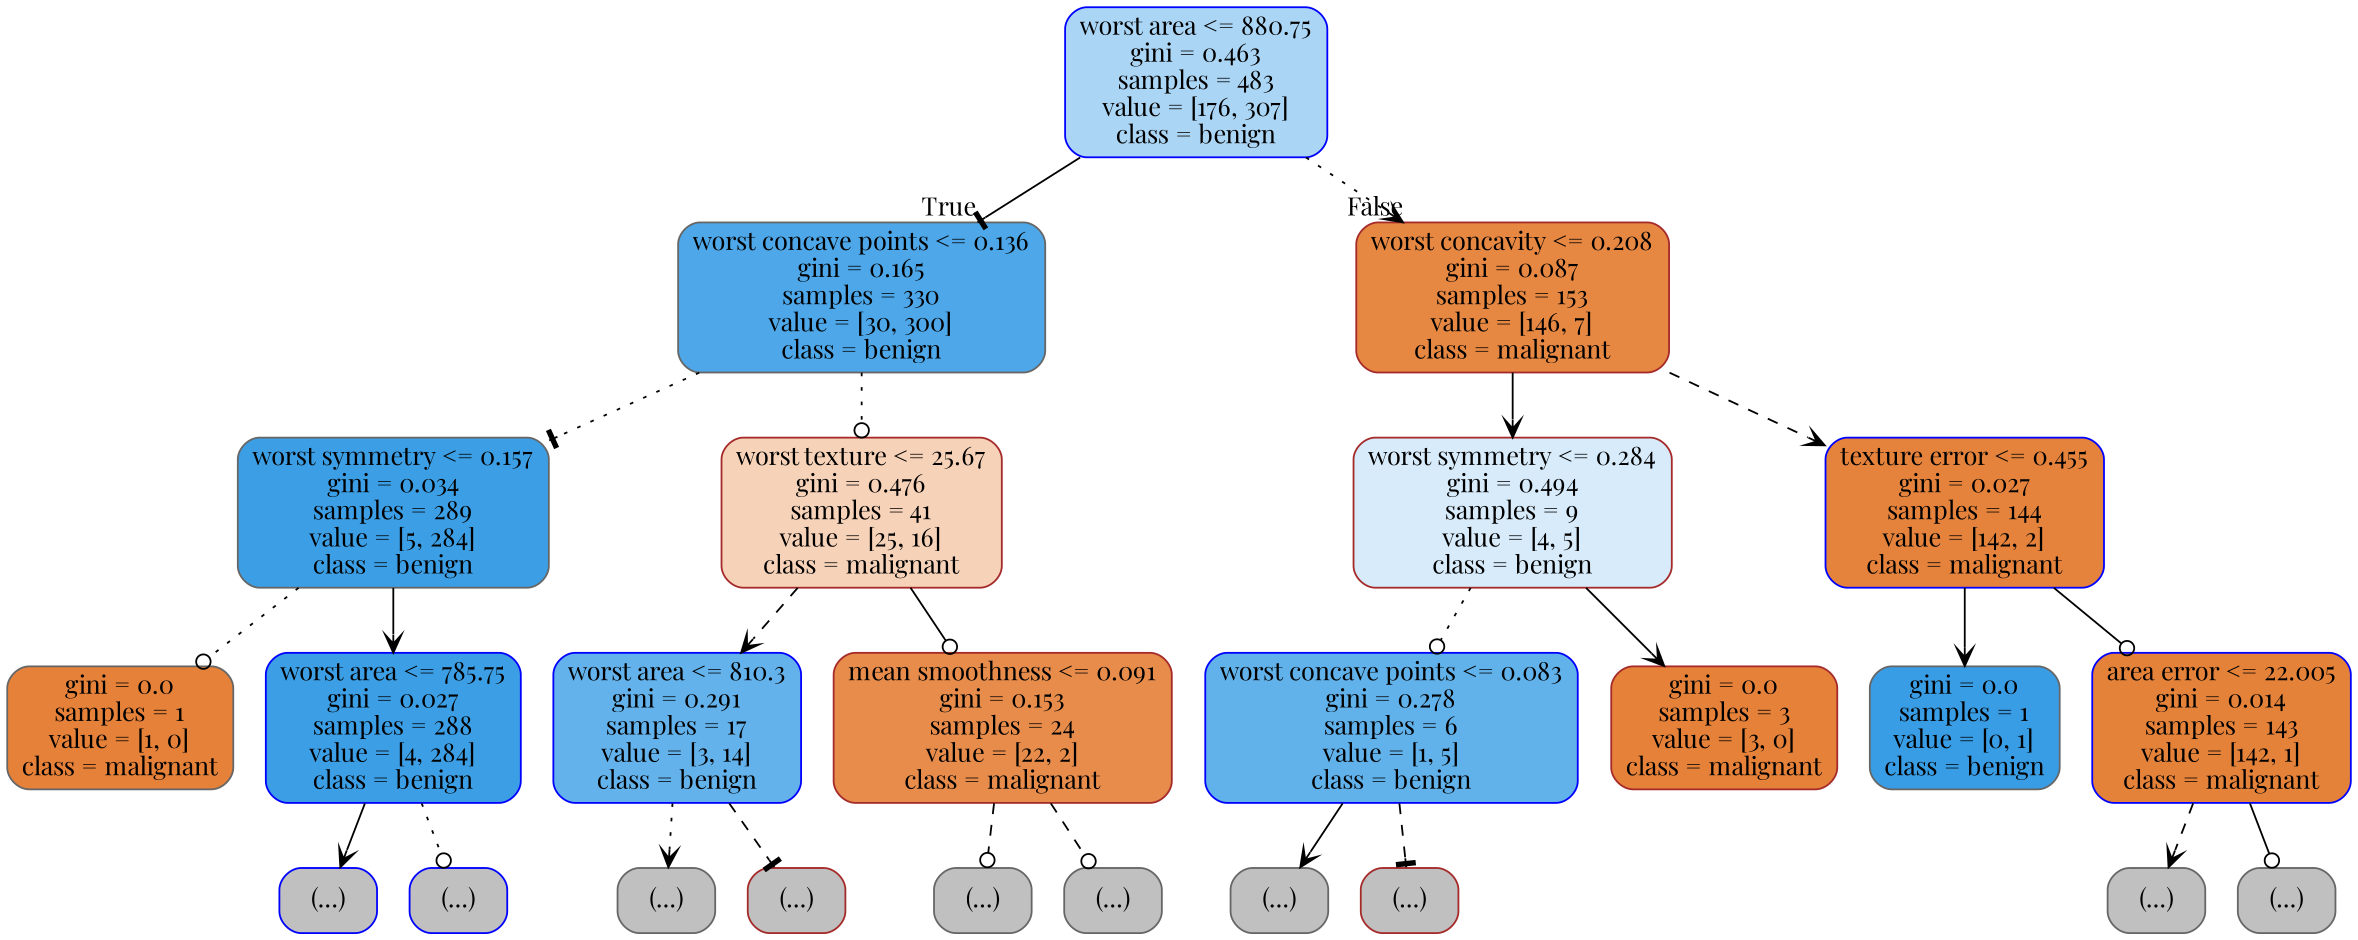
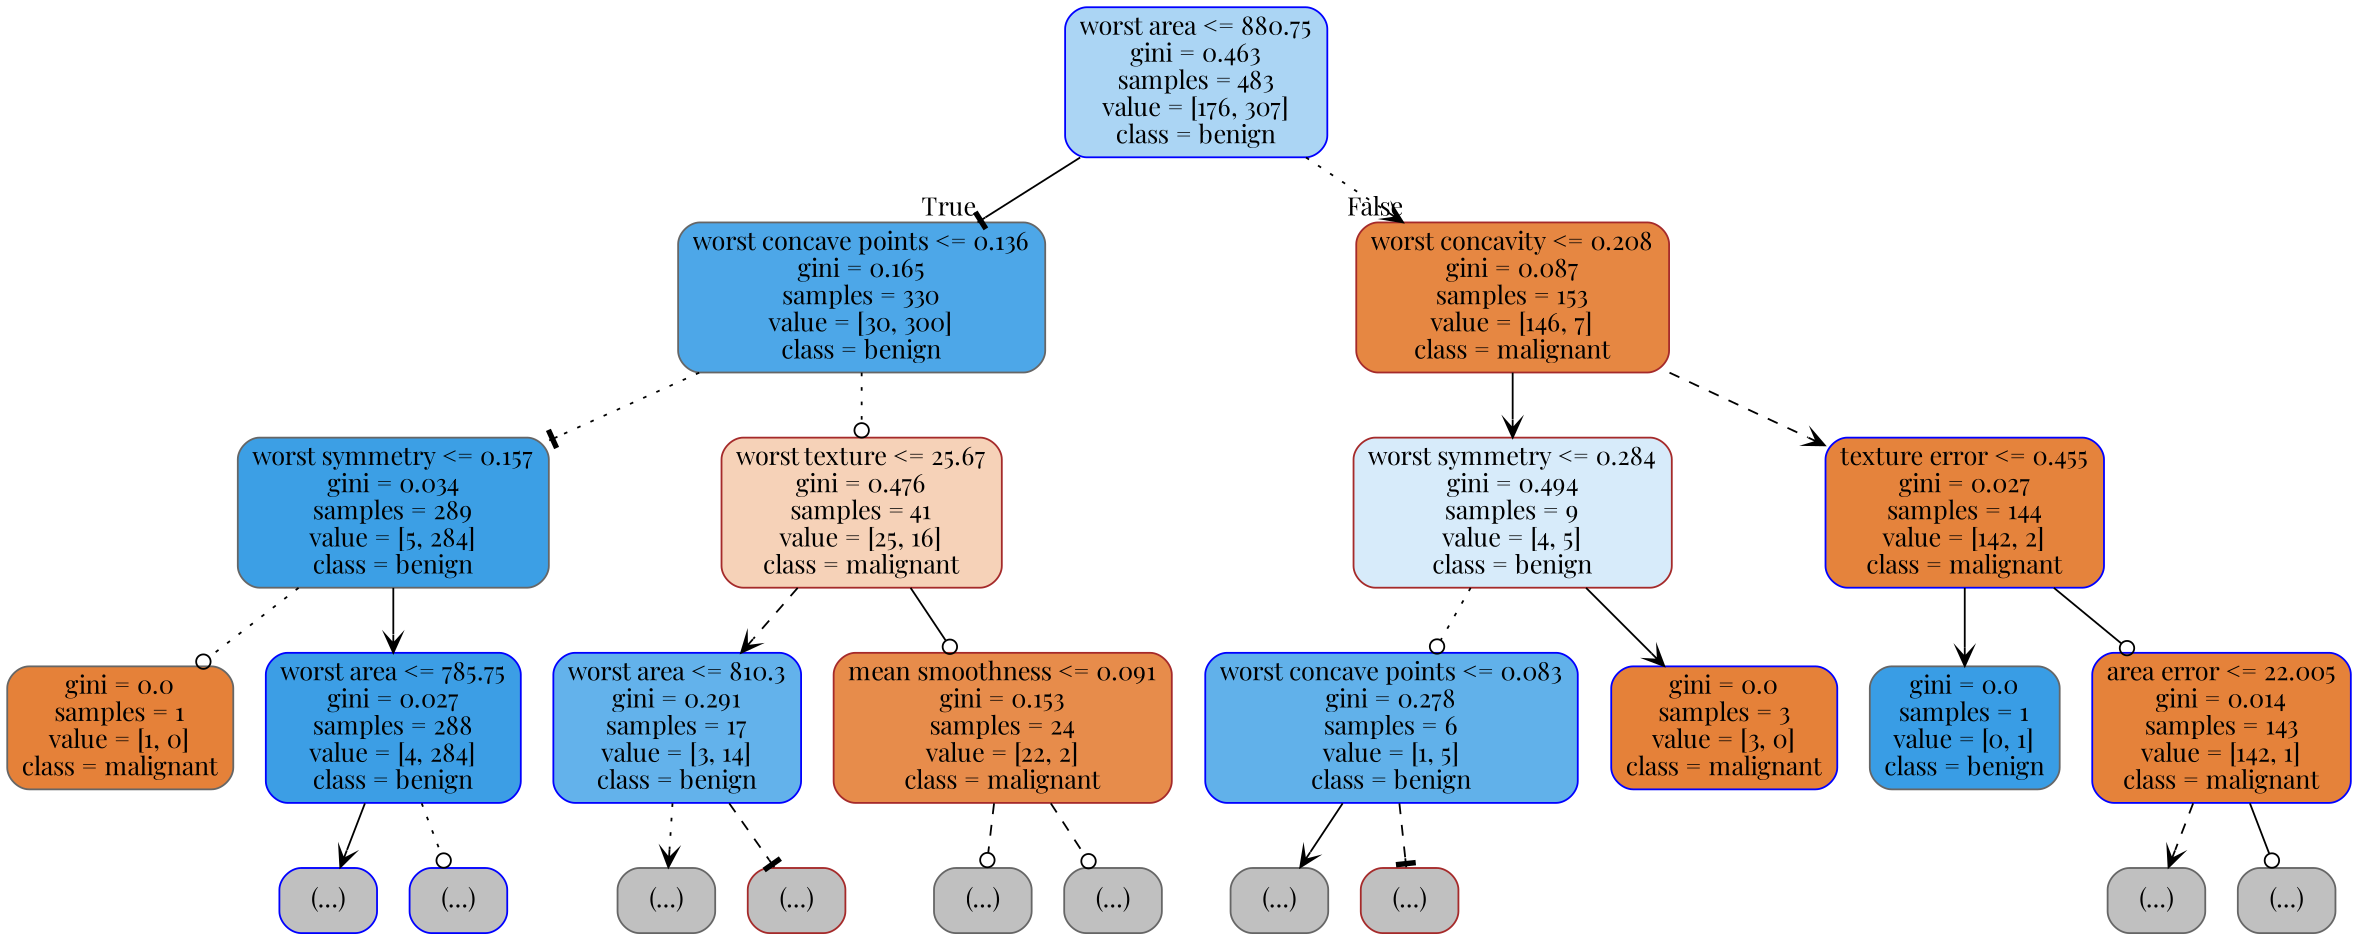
(1724, 728) -> (1724, 728)
